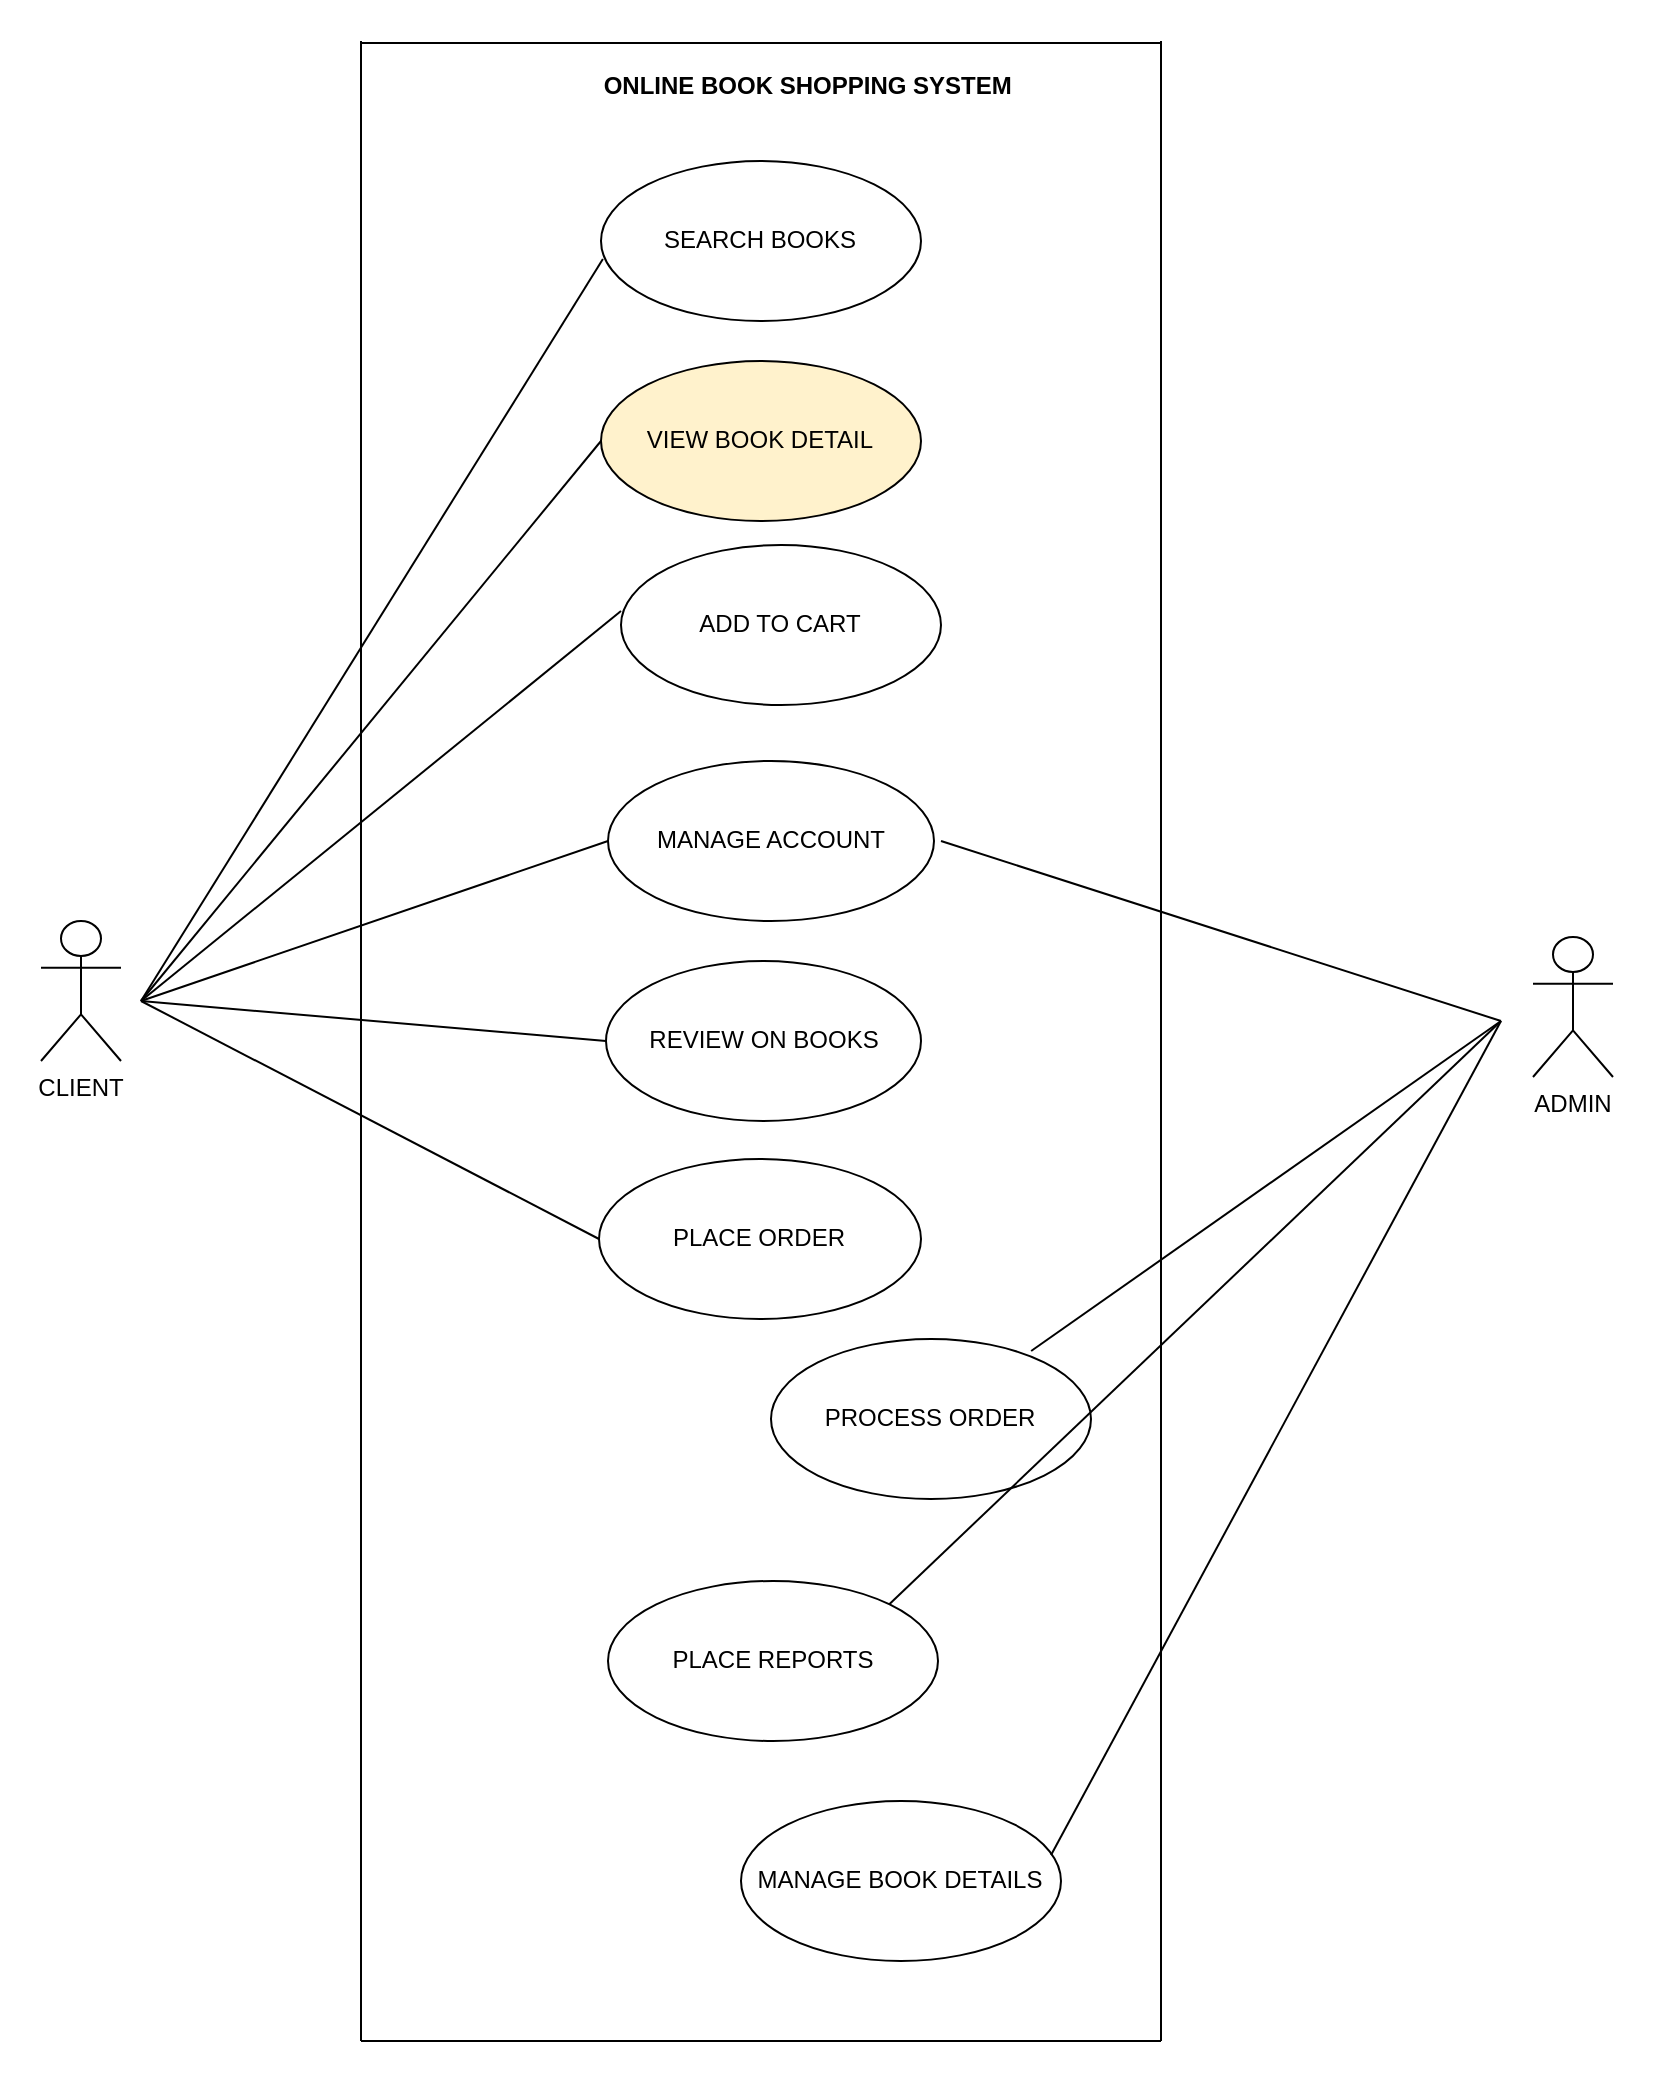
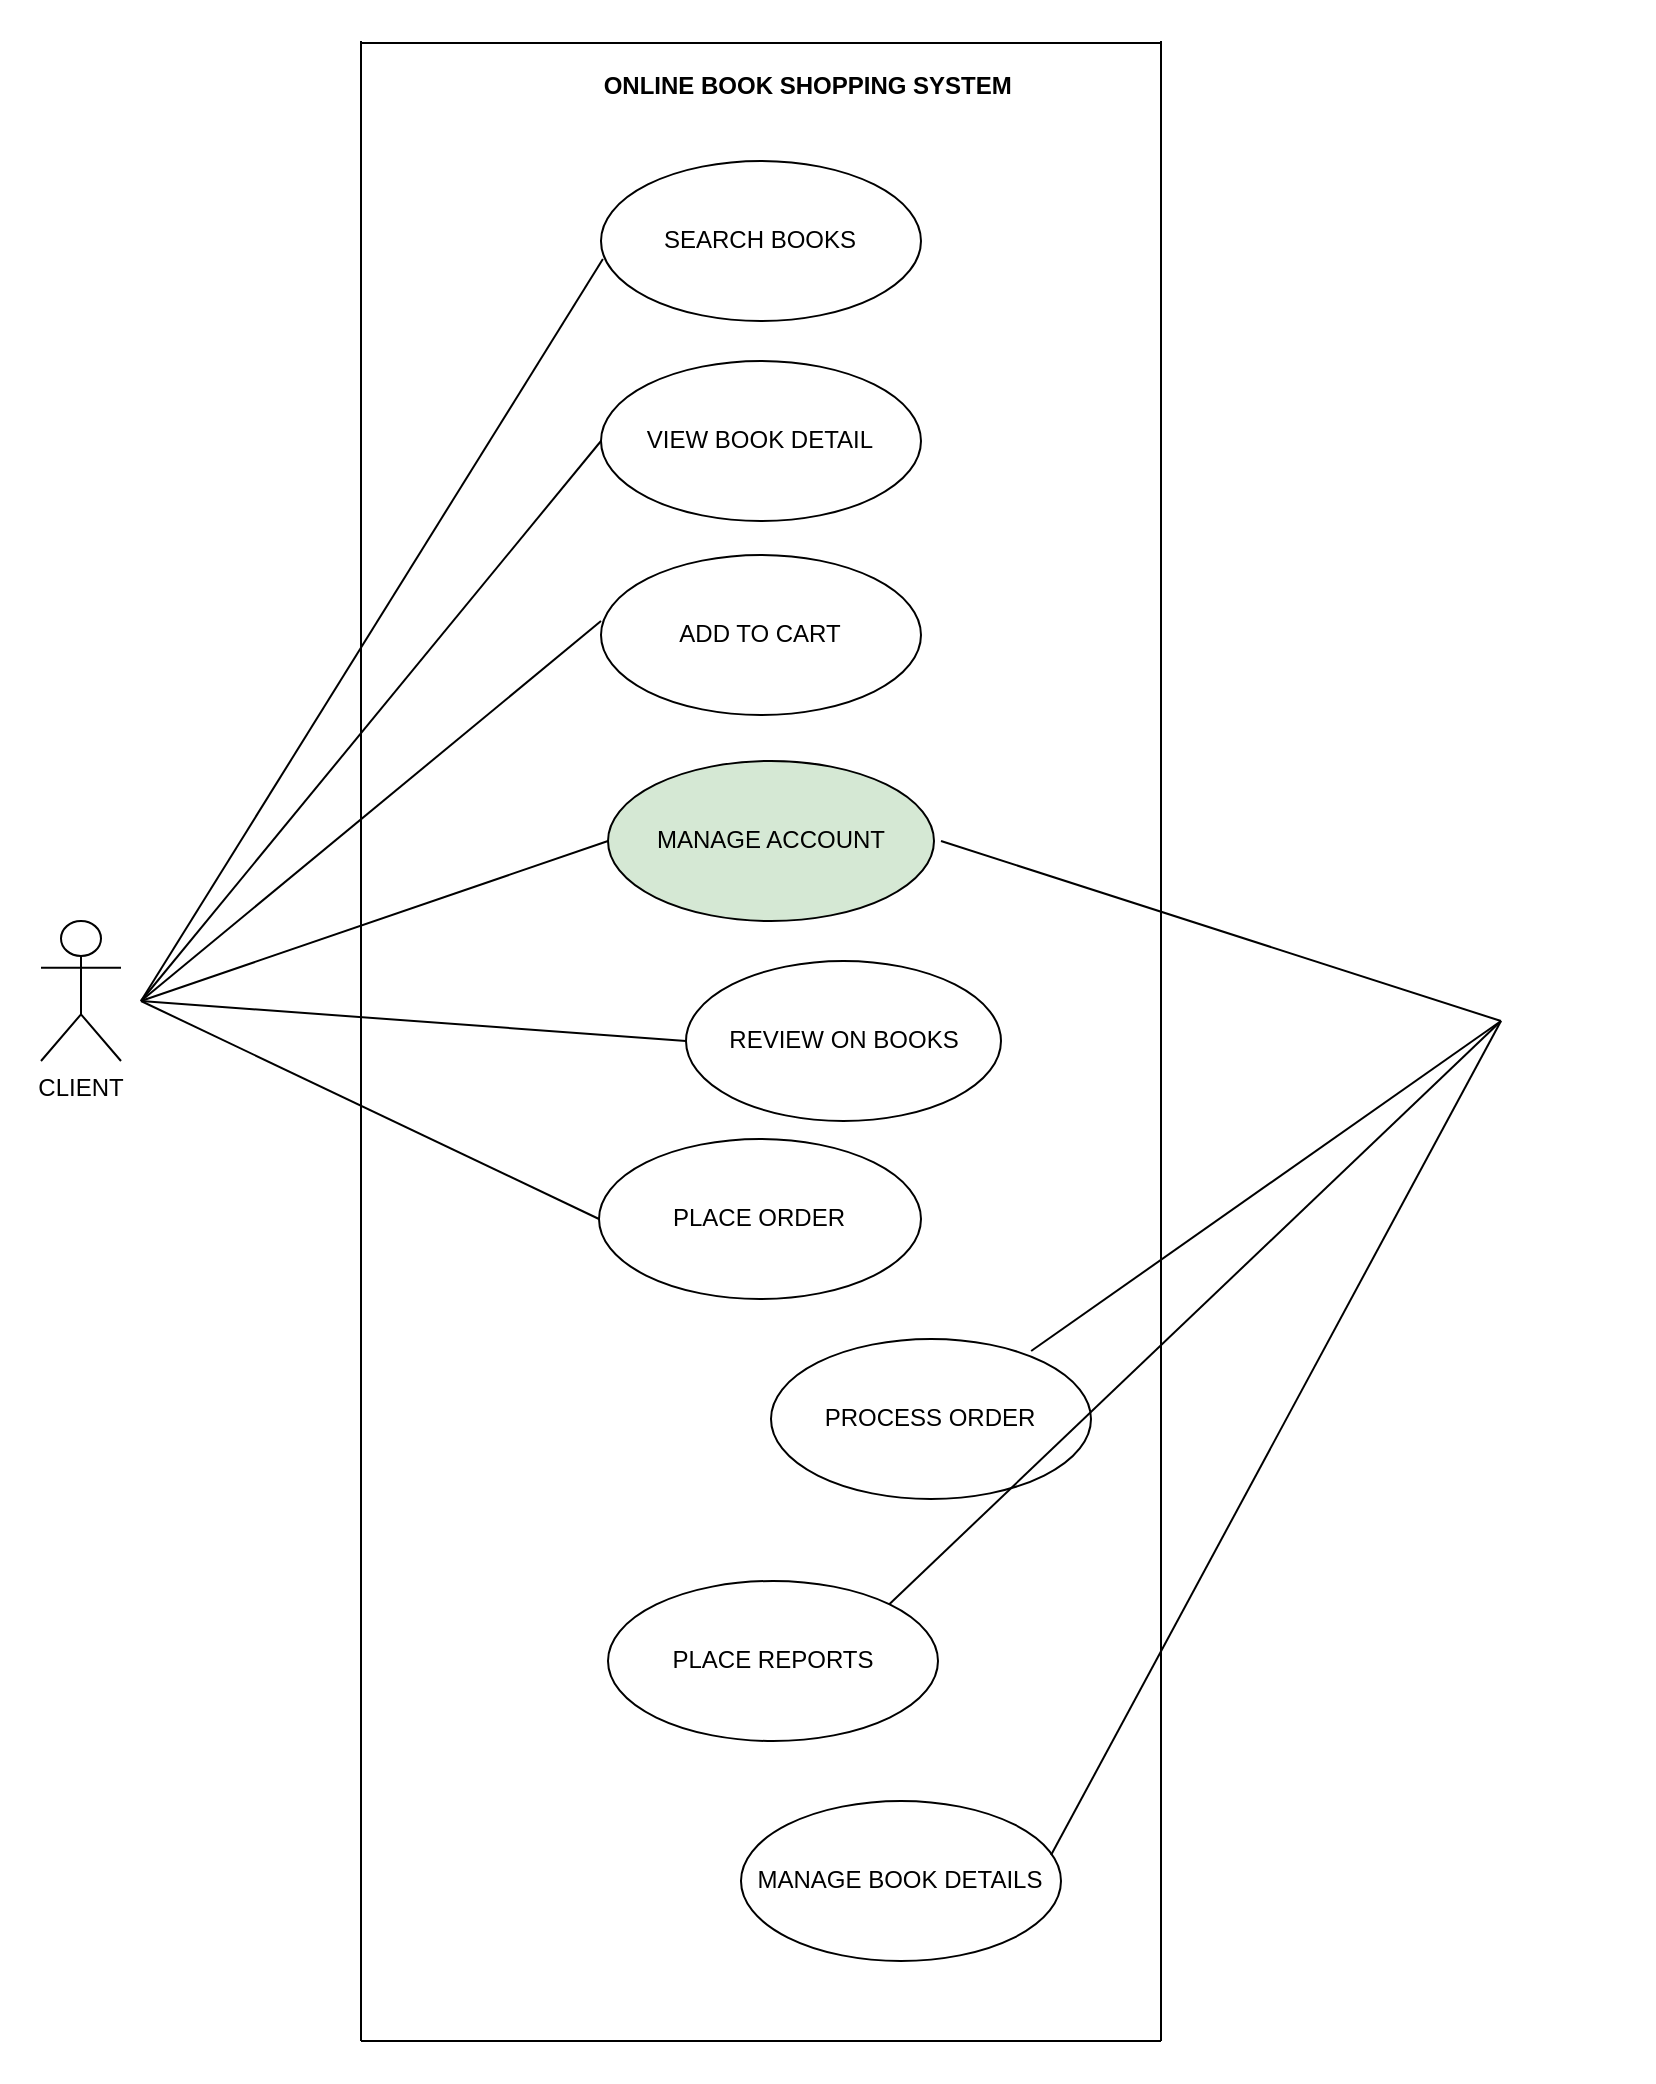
(761, 441) -> (761, 441)
(781, 625) -> (761, 635)
(771, 841) -> (771, 841)
(1573, 1007) -> none
(764, 1041) -> (844, 1041)
(760, 1239) -> (760, 1219)
